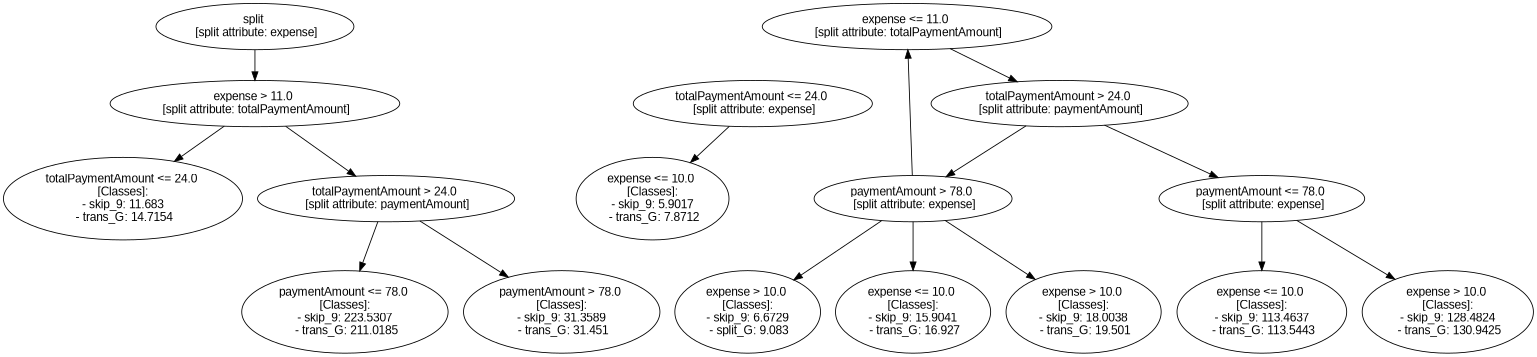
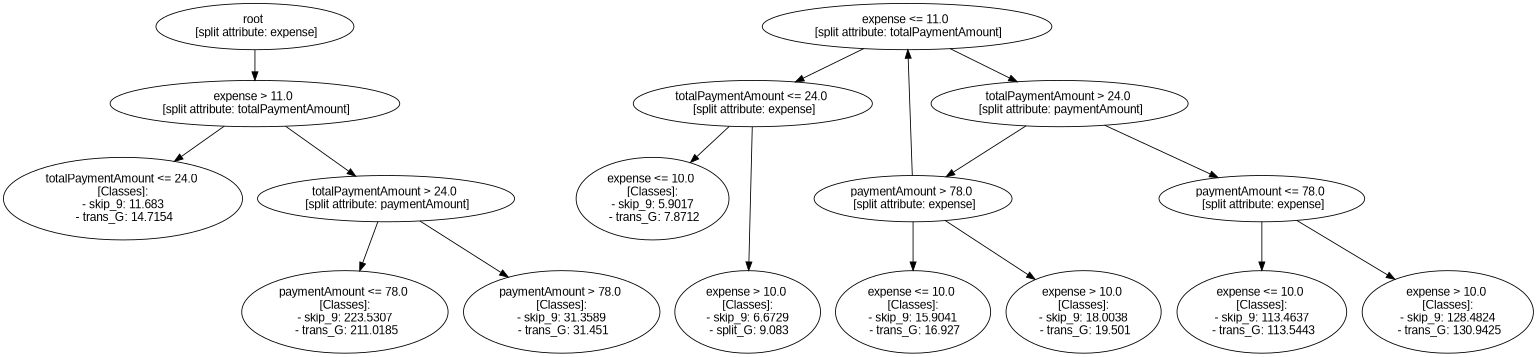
(255, 27) -> (255, 27)
none -> (833, 63)
(841, 248) -> (751, 194)
